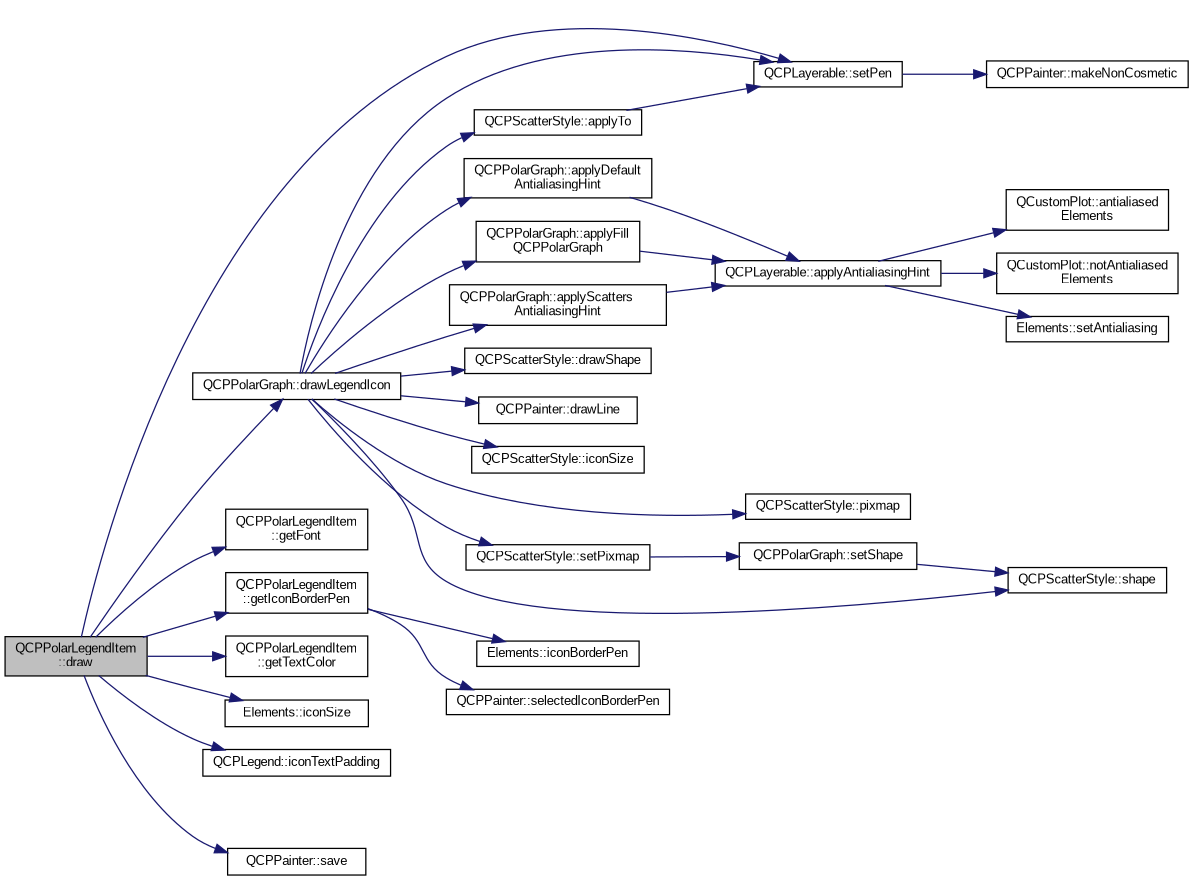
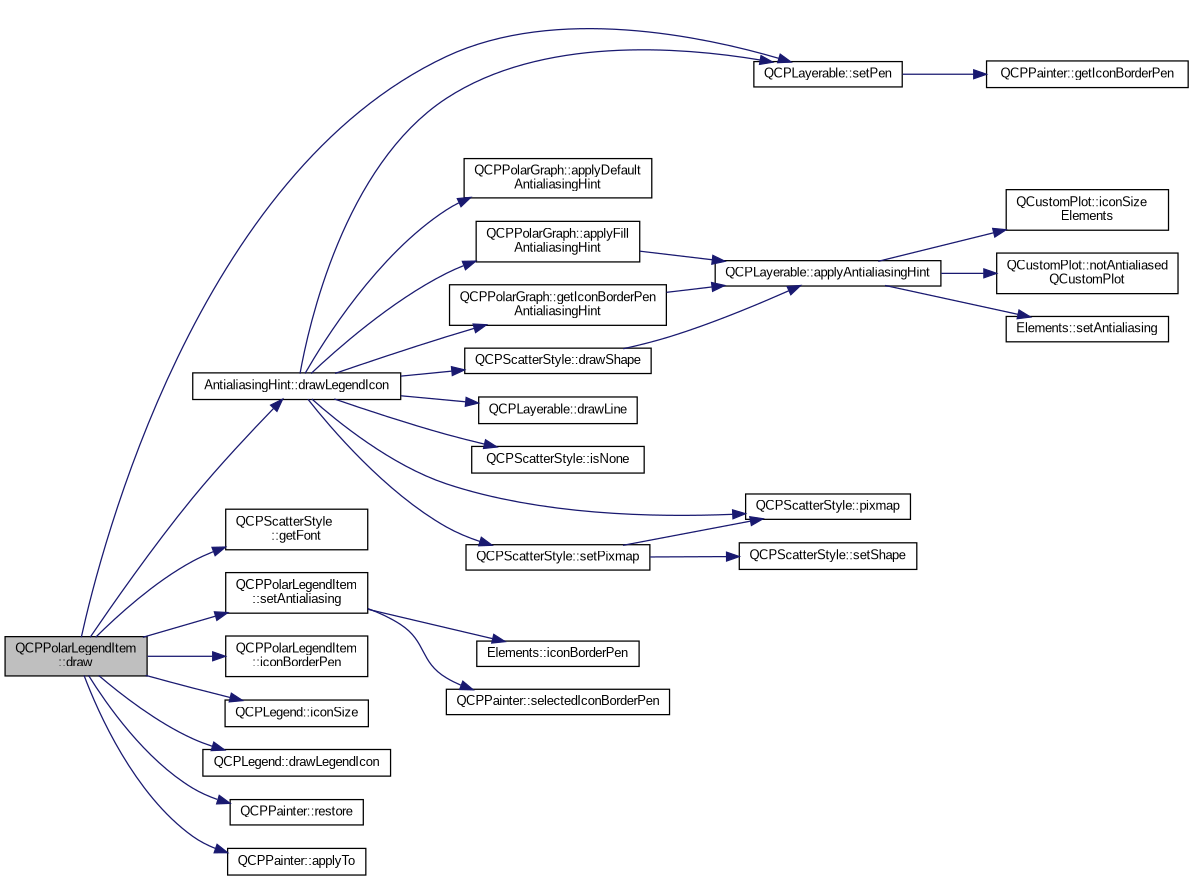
(1087, 74) -> (1087, 74)
(558, 122) -> none
(1087, 210) -> (1087, 210)
(709, 224) -> (707, 324)
(558, 242) -> (558, 242)
(1087, 273) -> (1087, 273)
(558, 305) -> (558, 305)
(297, 386) -> (297, 386)
(558, 410) -> (558, 410)
(558, 460) -> (558, 460)
(297, 529) -> (297, 529)
none -> (687, 533)
(828, 556) -> (828, 556)
(1087, 580) -> none
(297, 593) -> (297, 593)
(297, 656) -> (297, 656)
(297, 713) -> (297, 713)
(297, 763) -> (297, 763)
none -> (297, 812)
(297, 862) -> (297, 862)
